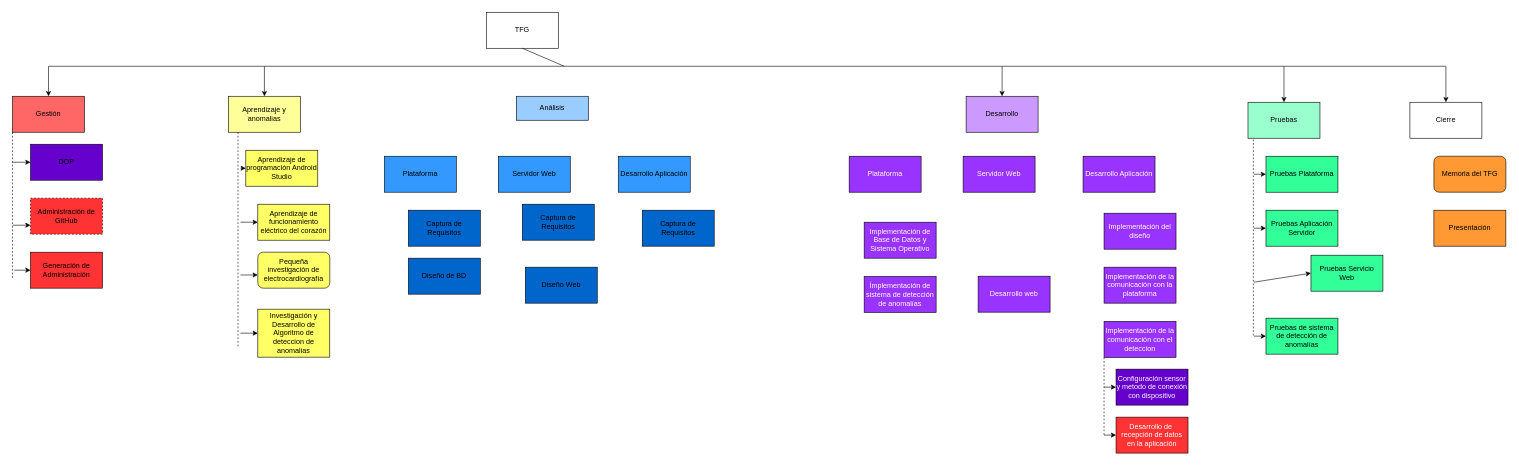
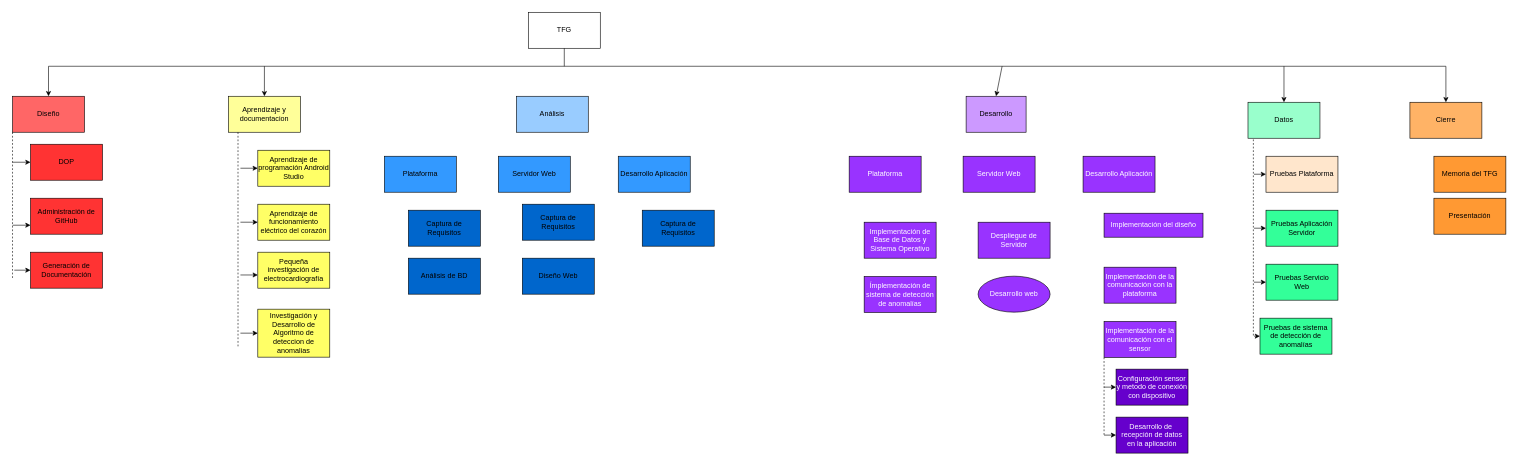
(522, 30) -> (564, 30)
(552, 108) -> (552, 114)
(48, 114) -> (48, 114)
(264, 114) -> (264, 114)
(1002, 114) -> (996, 114)
(1284, 120) -> (1284, 120)
(1446, 120) -> (1446, 120)
(66, 162) -> (66, 162)
(282, 168) -> (294, 168)
(1302, 174) -> (1302, 174)
(1470, 174) -> (1470, 174)
(66, 216) -> (66, 216)
(1470, 228) -> (1470, 216)
(1140, 231) -> (1154, 225)
none -> (1014, 240)
(66, 270) -> (66, 270)
(294, 270) -> (294, 270)
(1347, 273) -> (1302, 282)
(444, 276) -> (444, 276)
(561, 285) -> (558, 276)
(1014, 294) -> (1014, 294)
(1302, 336) -> (1296, 336)
(1140, 340) -> (1140, 340)
(1152, 435) -> (1152, 435)
